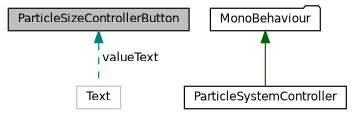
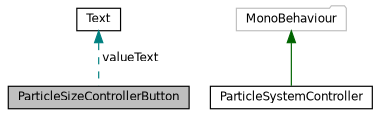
(265, 20) -> (291, 20)
(99, 64) -> (99, 64)
(99, 98) -> (99, 20)
